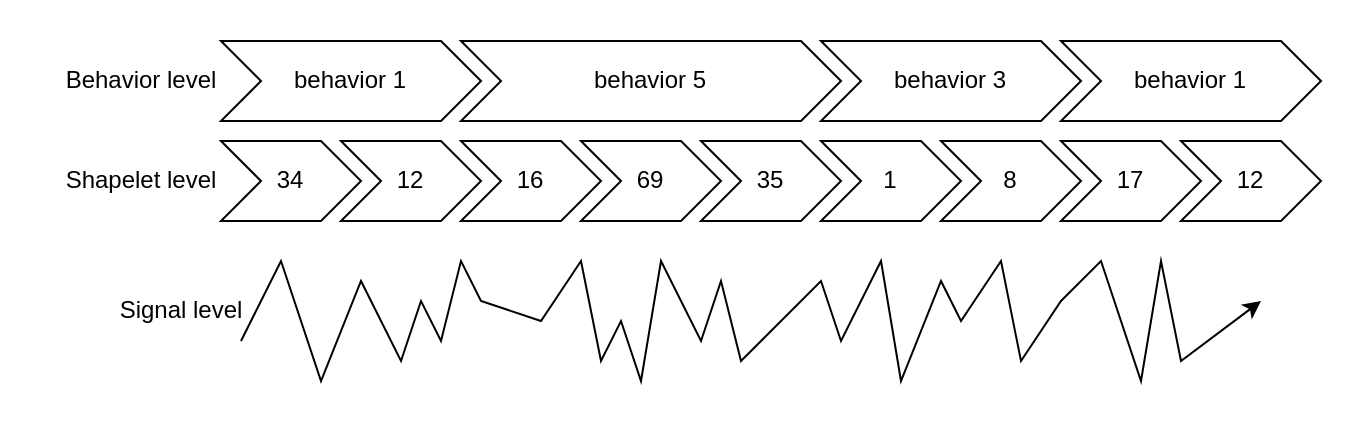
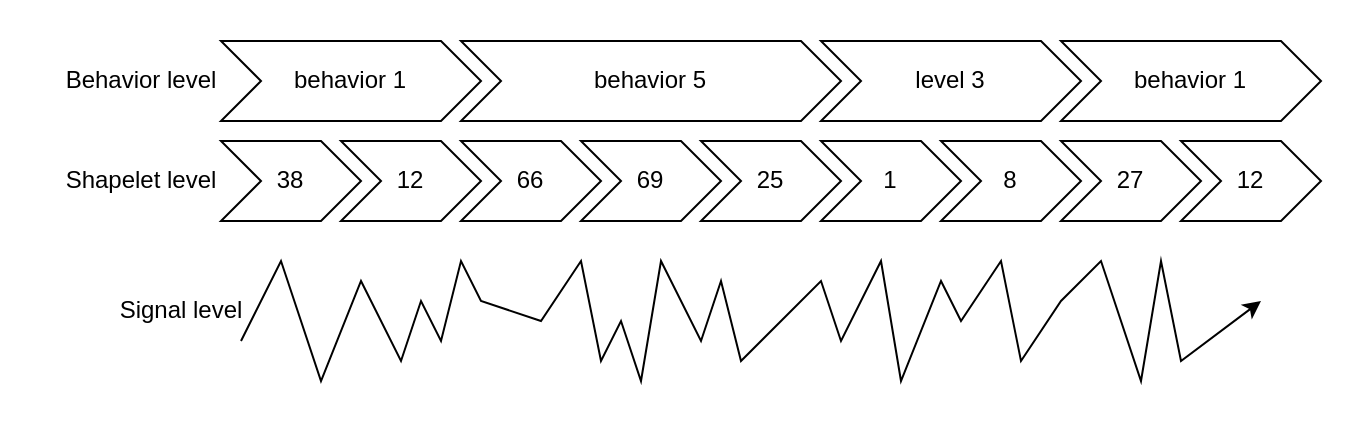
(951, 81) -> (951, 81)
(291, 181) -> (291, 181)
(531, 181) -> (531, 181)
(771, 181) -> (771, 181)
(1131, 181) -> (1131, 181)
